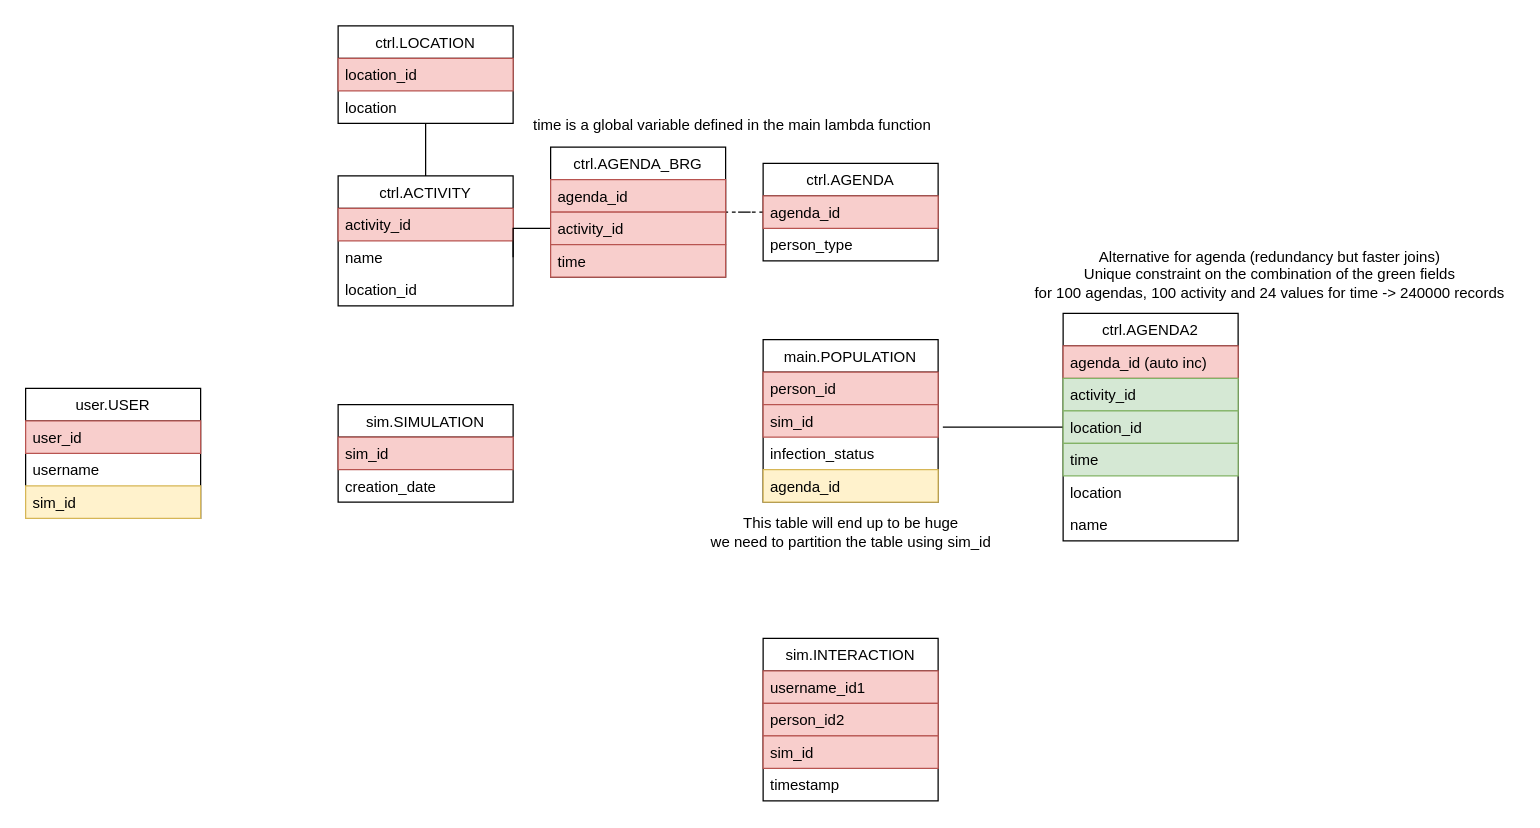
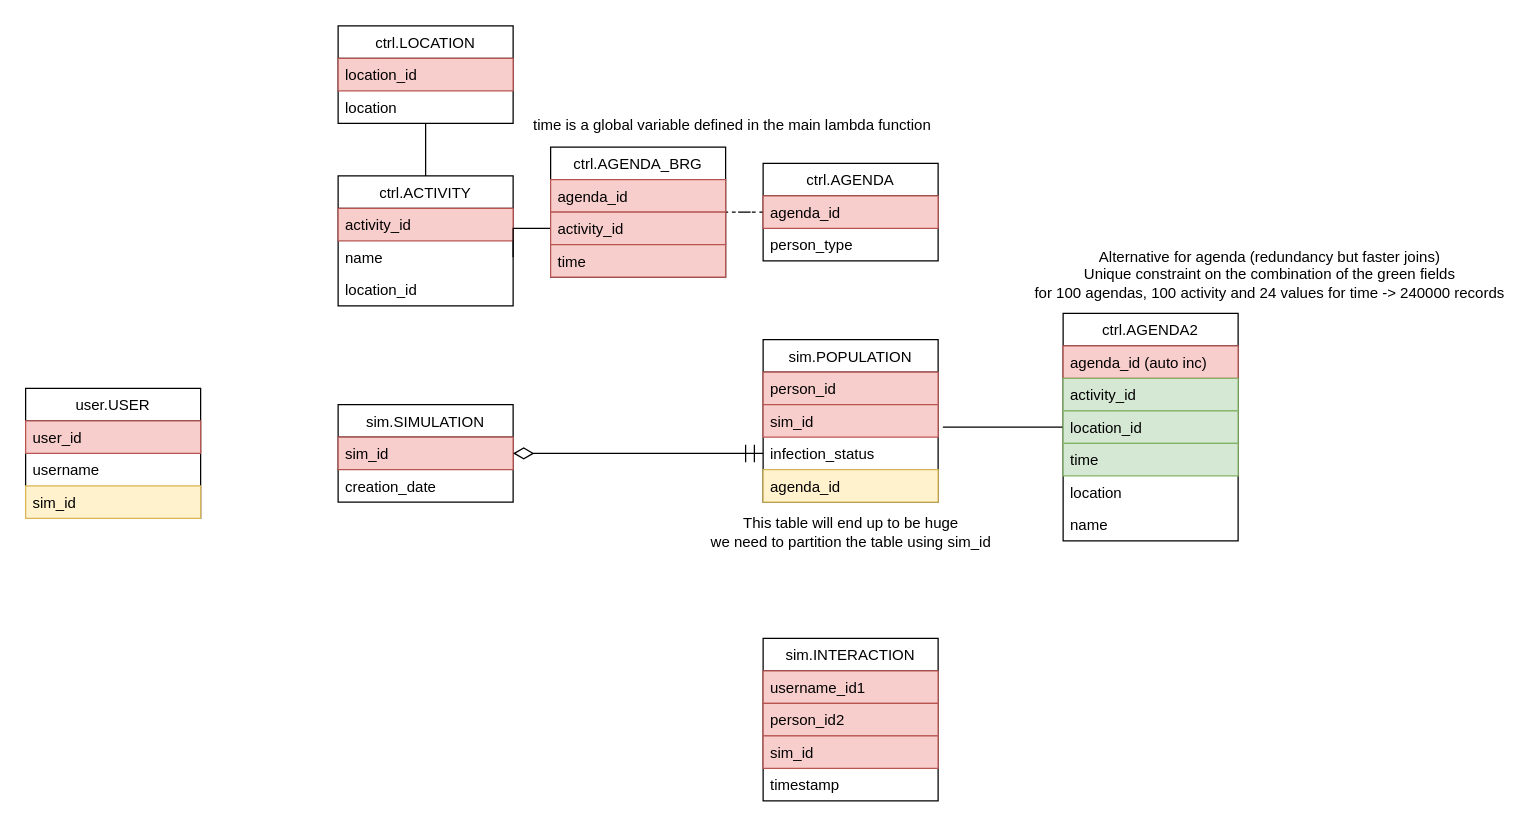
(850, 356) -> (850, 356)
none -> (648, 453)
